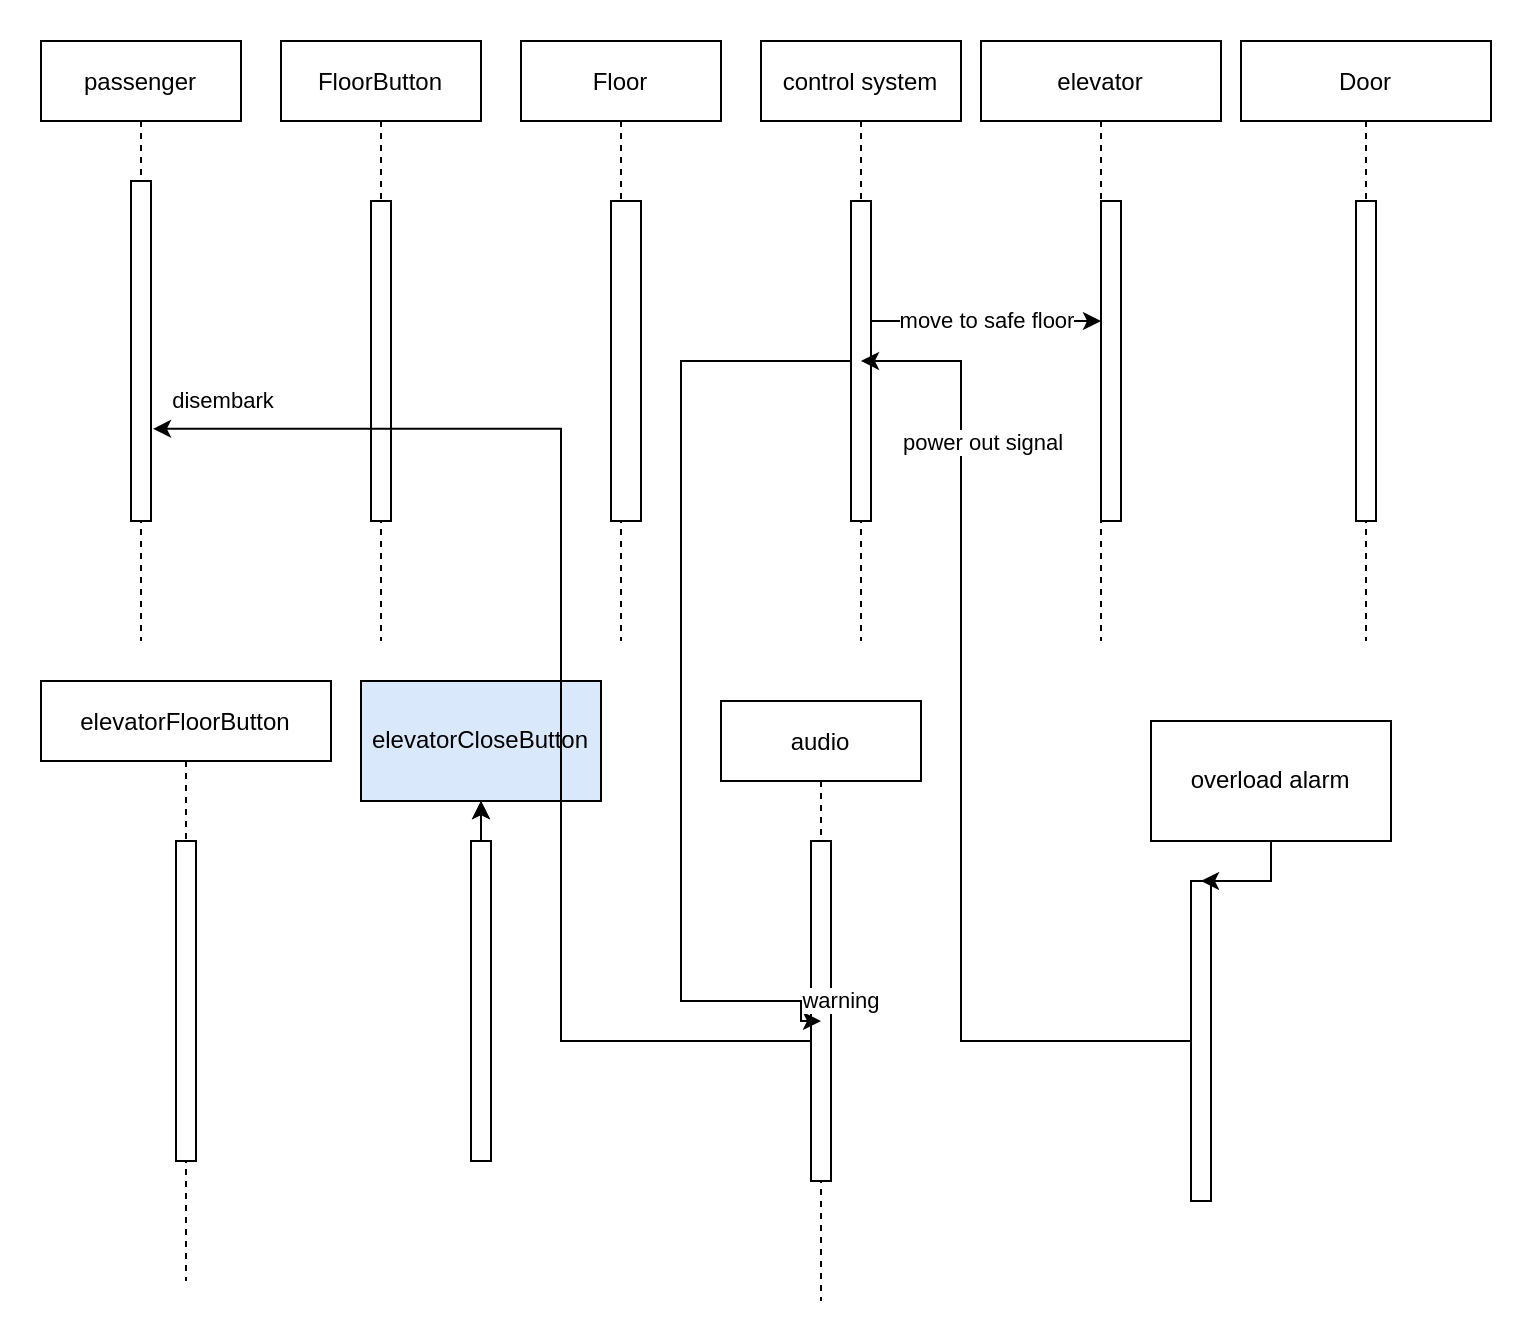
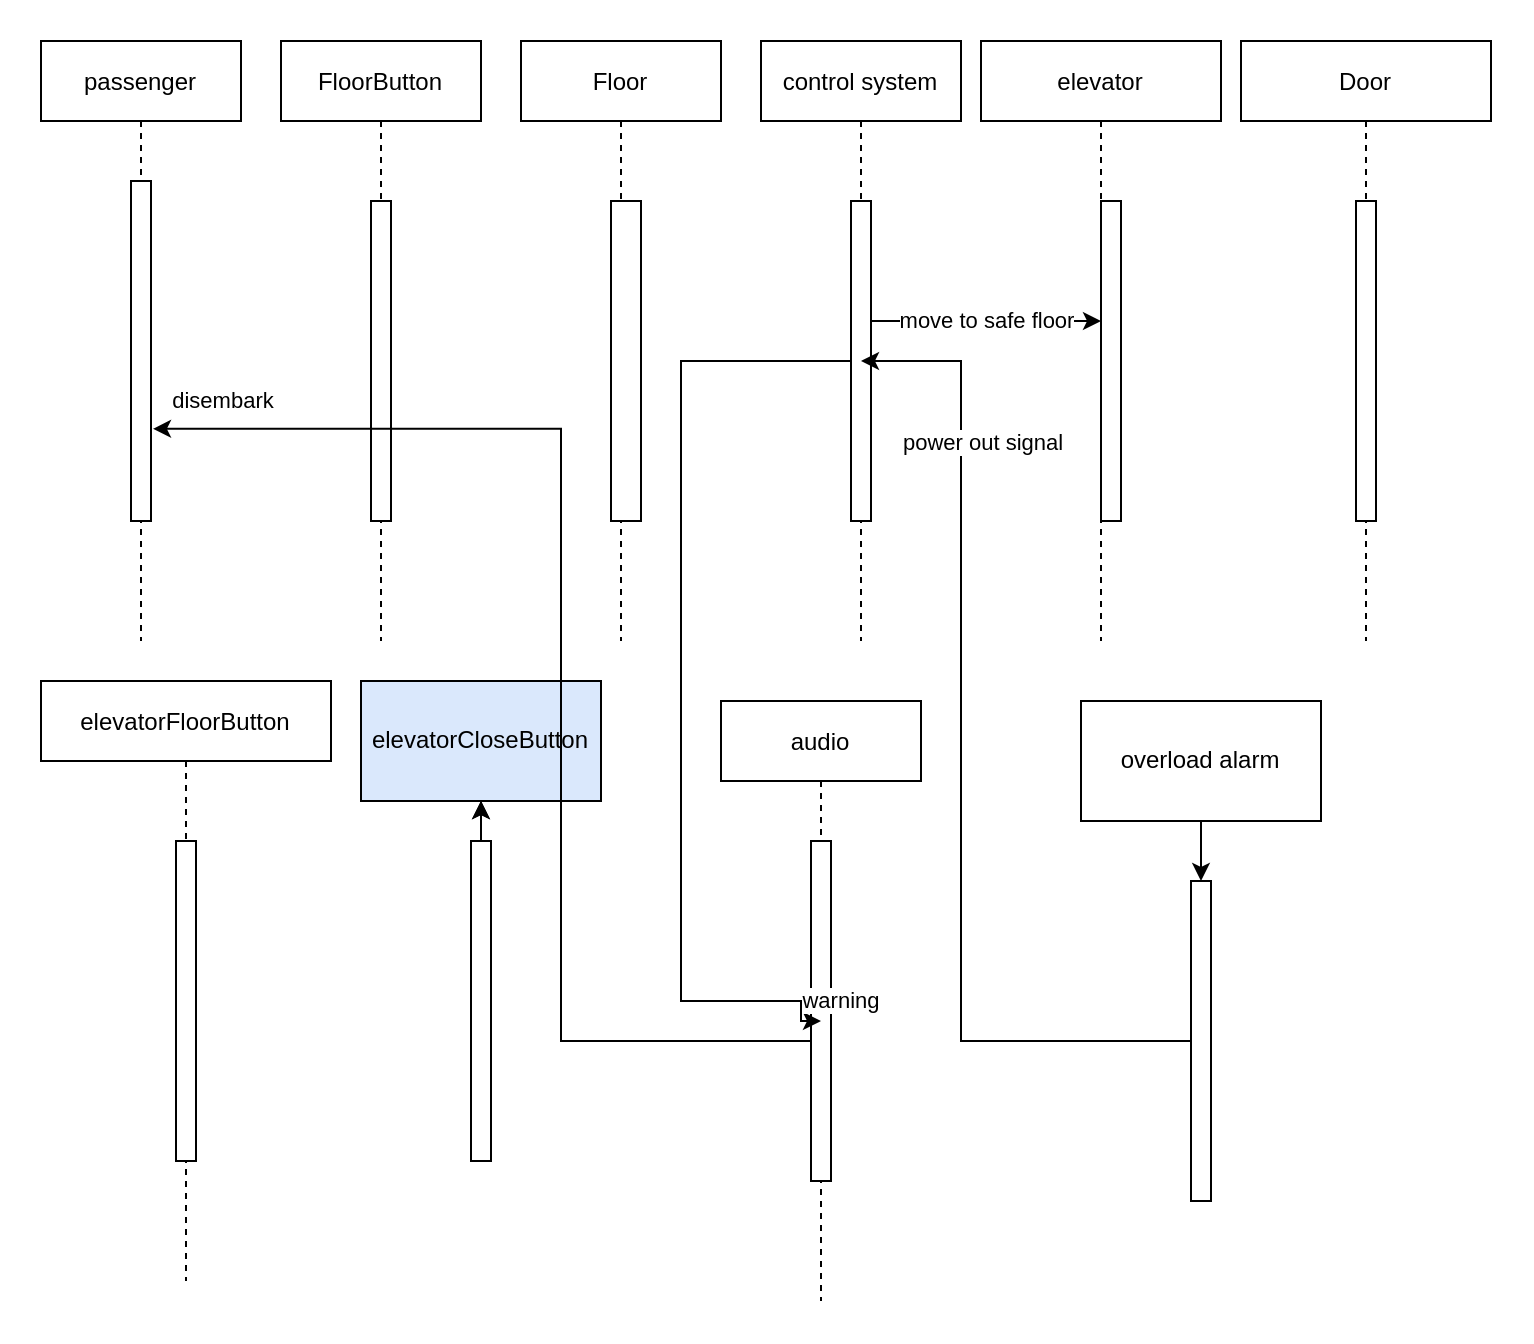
(1271, 781) -> (1201, 761)
